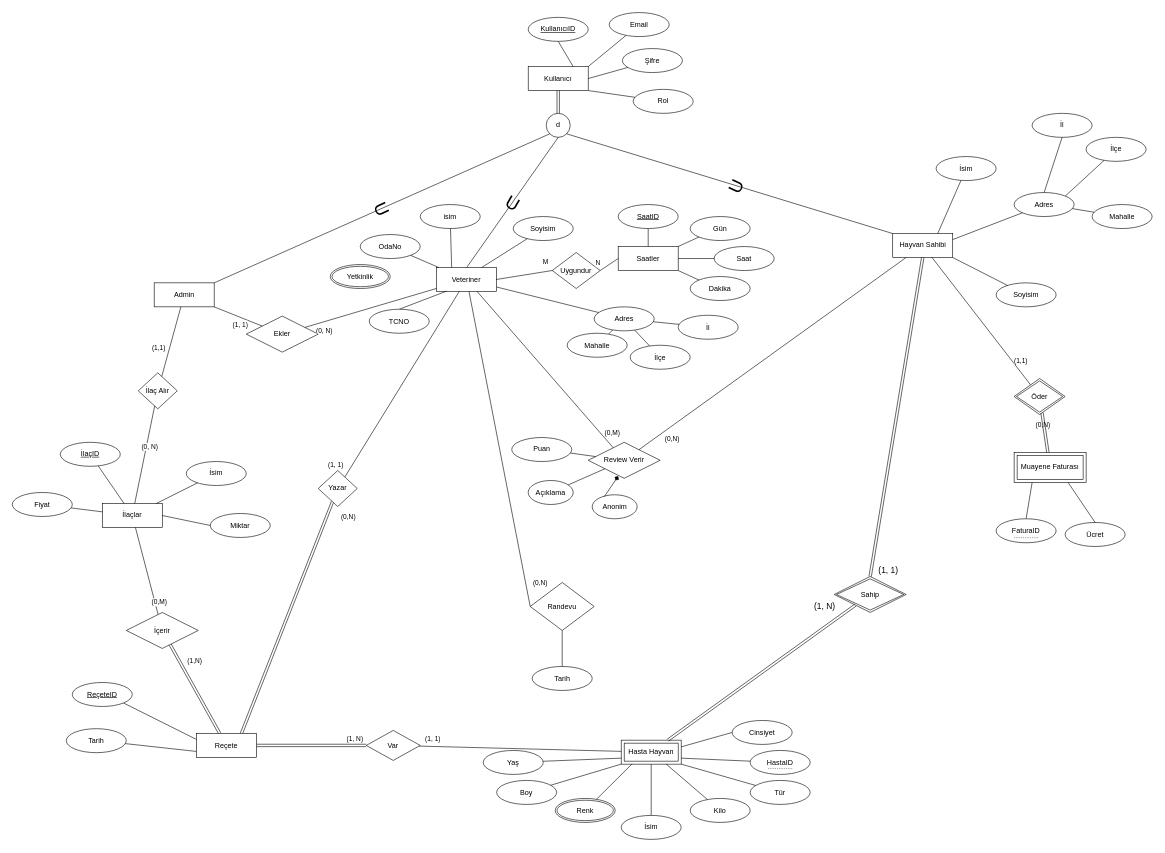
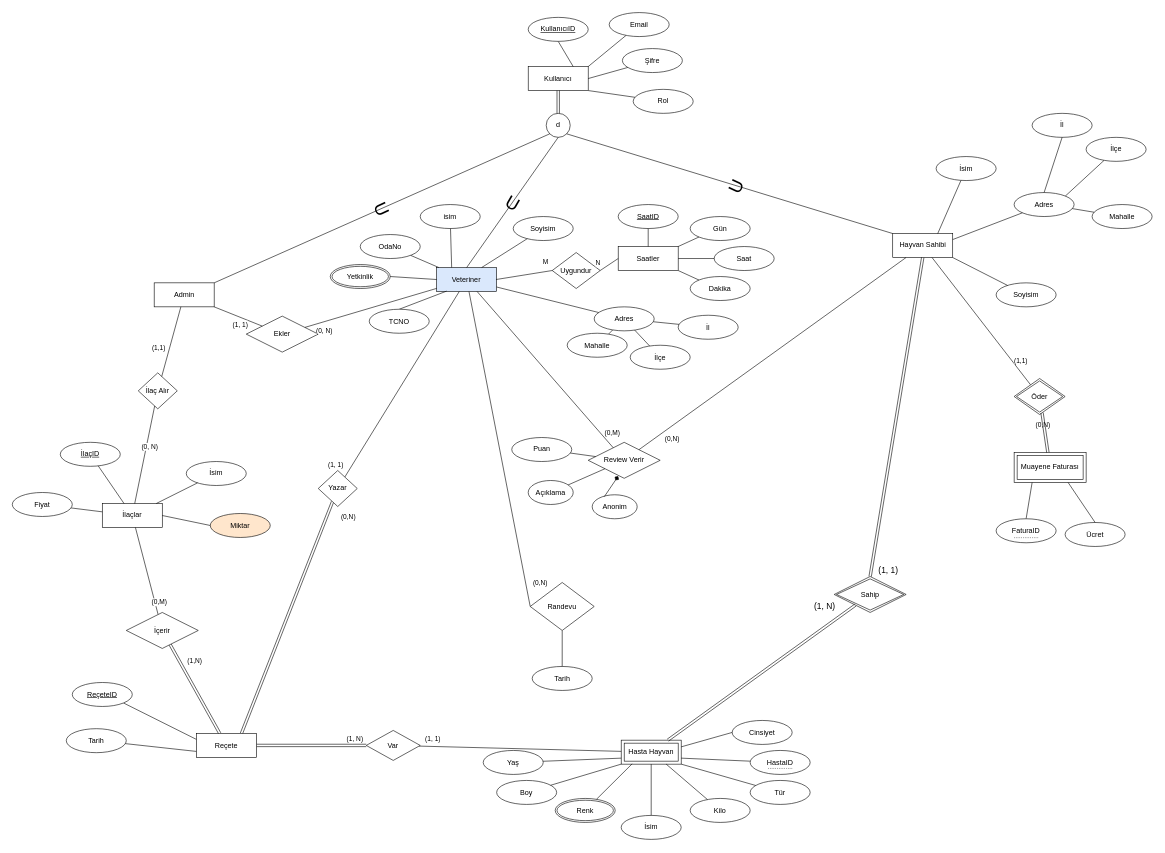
none -> (414, 278)
(467, 279) -> (467, 279)
(240, 525) -> (240, 525)
